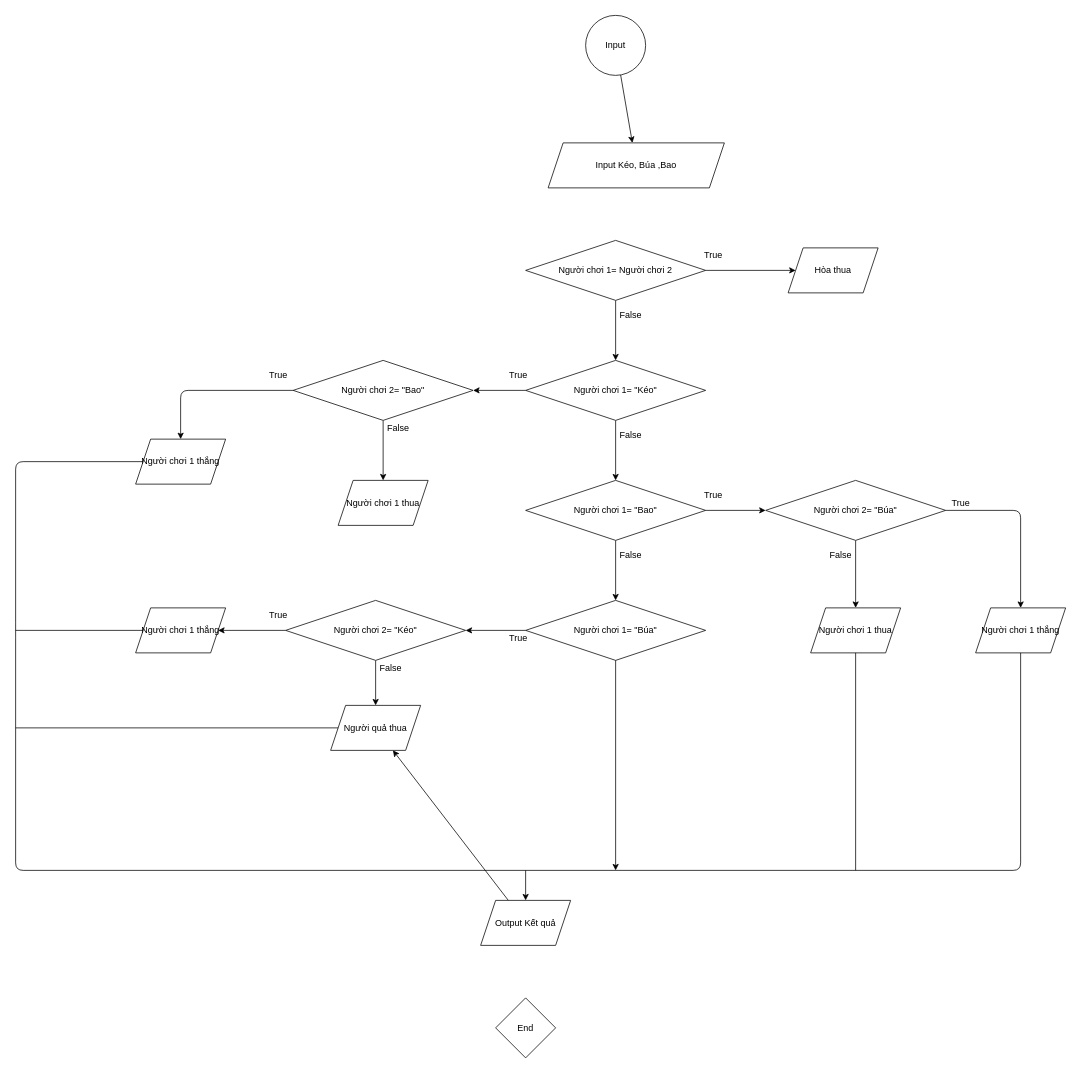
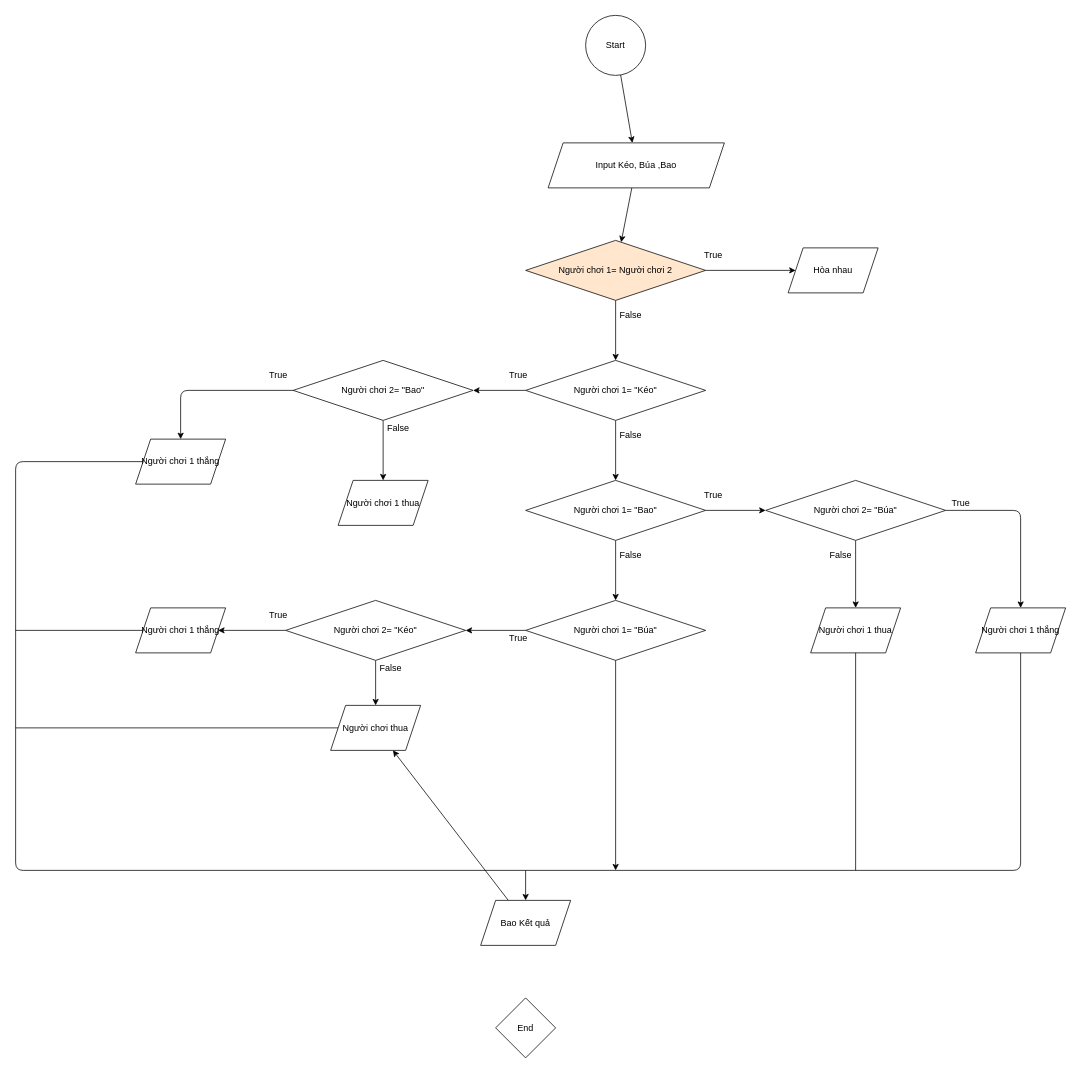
(615, 45) -> (615, 45)
none -> (627, 213)
(615, 270) -> (615, 270)
(833, 270) -> (833, 270)
(375, 728) -> (375, 728)
(525, 923) -> (525, 923)
